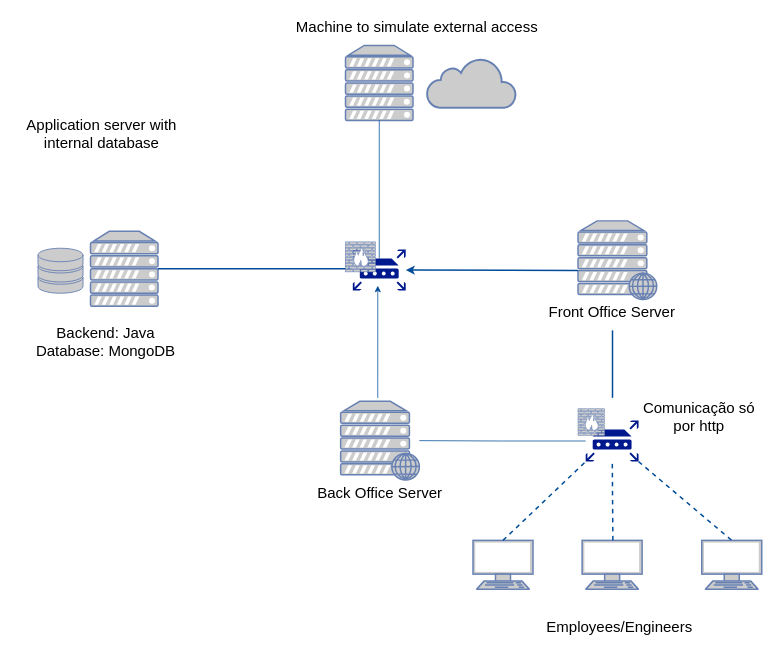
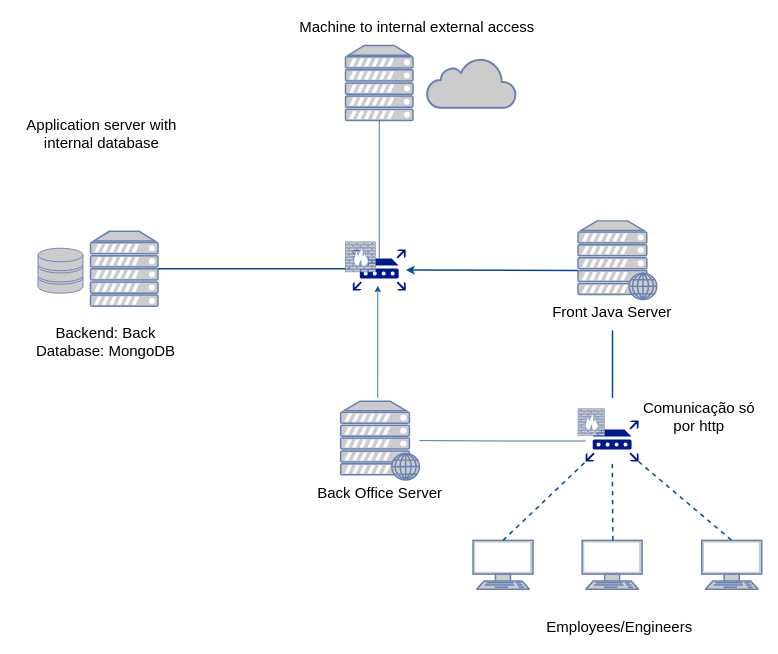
(417, 27) -> (417, 27)
(612, 311) -> (612, 311)
(106, 341) -> (106, 341)
